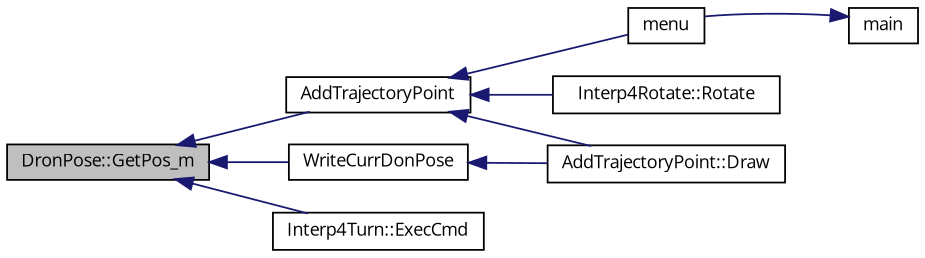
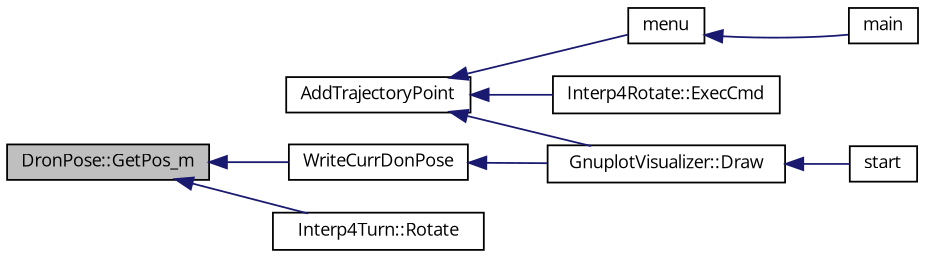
(768, 14) -> (785, 38)
(666, 95) -> (666, 95)
(252, 126) -> none
(666, 164) -> (666, 164)
none -> (883, 164)
(378, 231) -> (378, 231)
